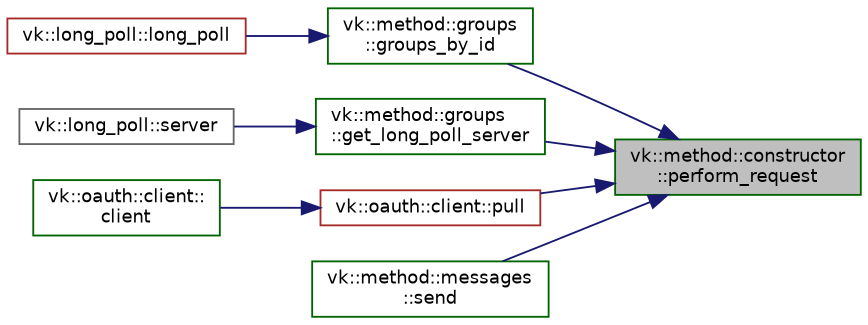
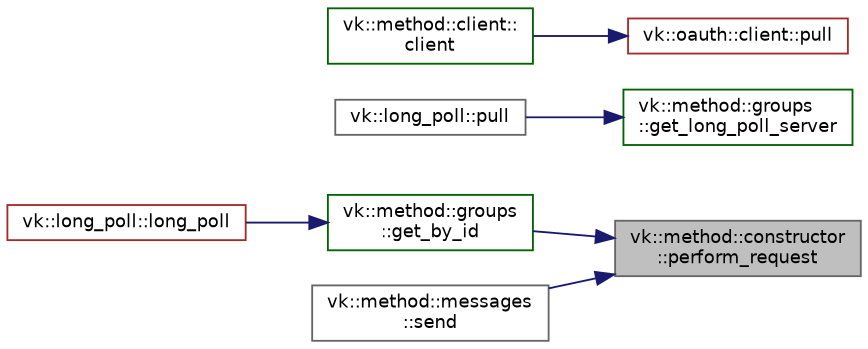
(430, 36) -> (430, 223)
(127, 127) -> (430, 117)
(571, 145) -> none
(738, 167) -> (738, 248)
(568, 190) -> none
(127, 208) -> (430, 36)
(430, 289) -> (430, 313)
